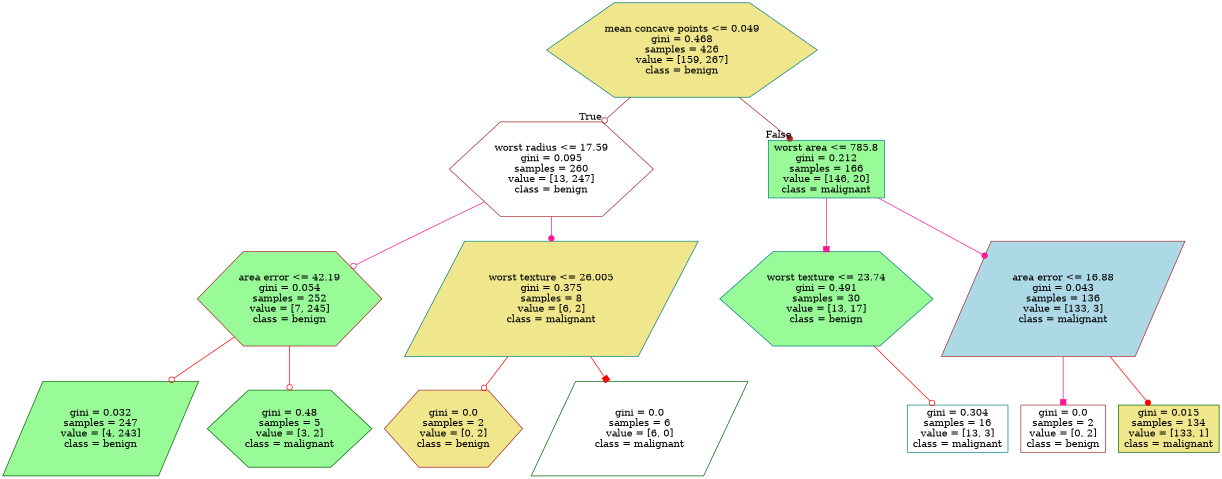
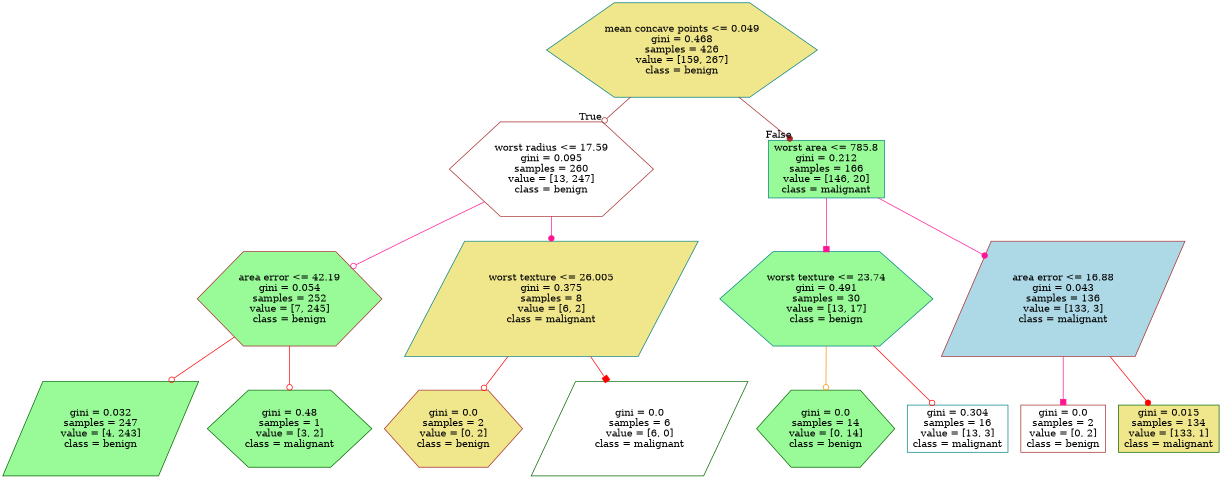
(290, 429) -> (290, 429)
none -> (826, 429)
